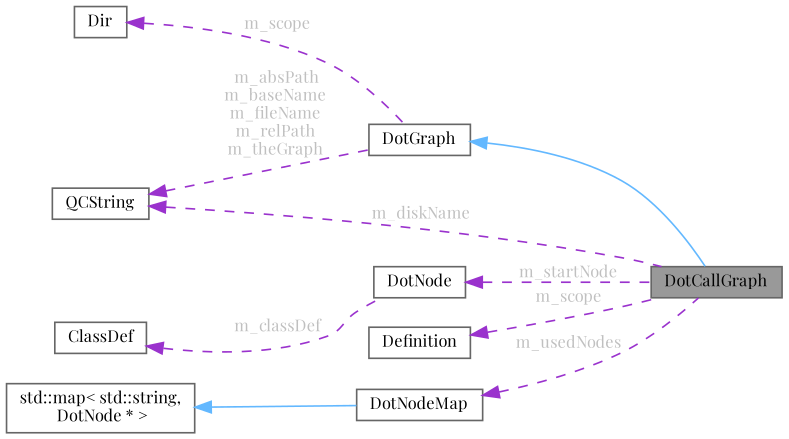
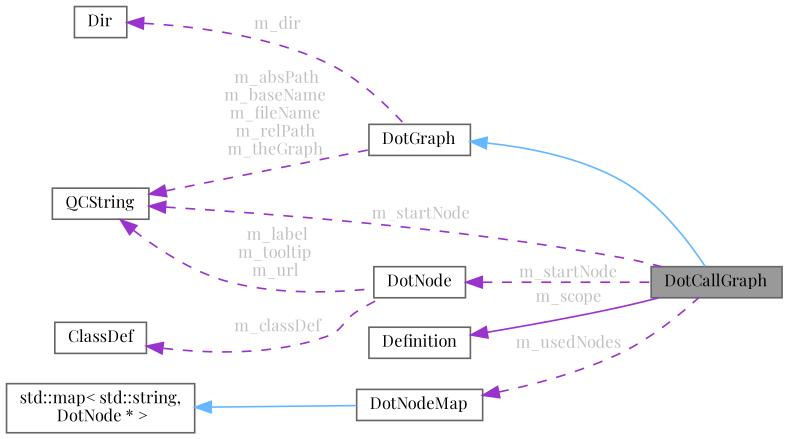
(276, 25) -> (276, 25)
(420, 214) -> (420, 214)
none -> (247, 286)
(573, 317) -> (573, 317)
